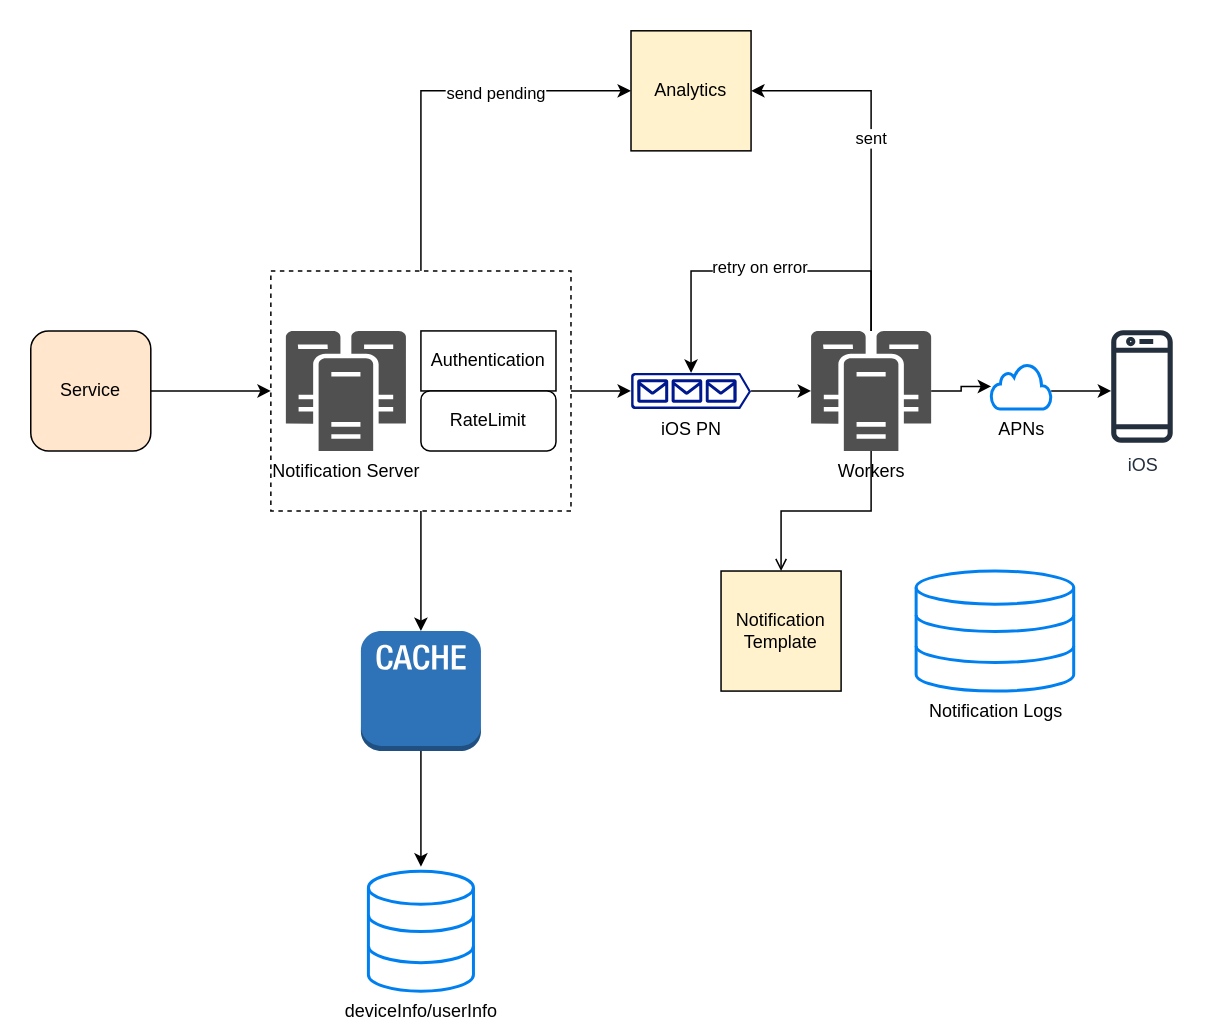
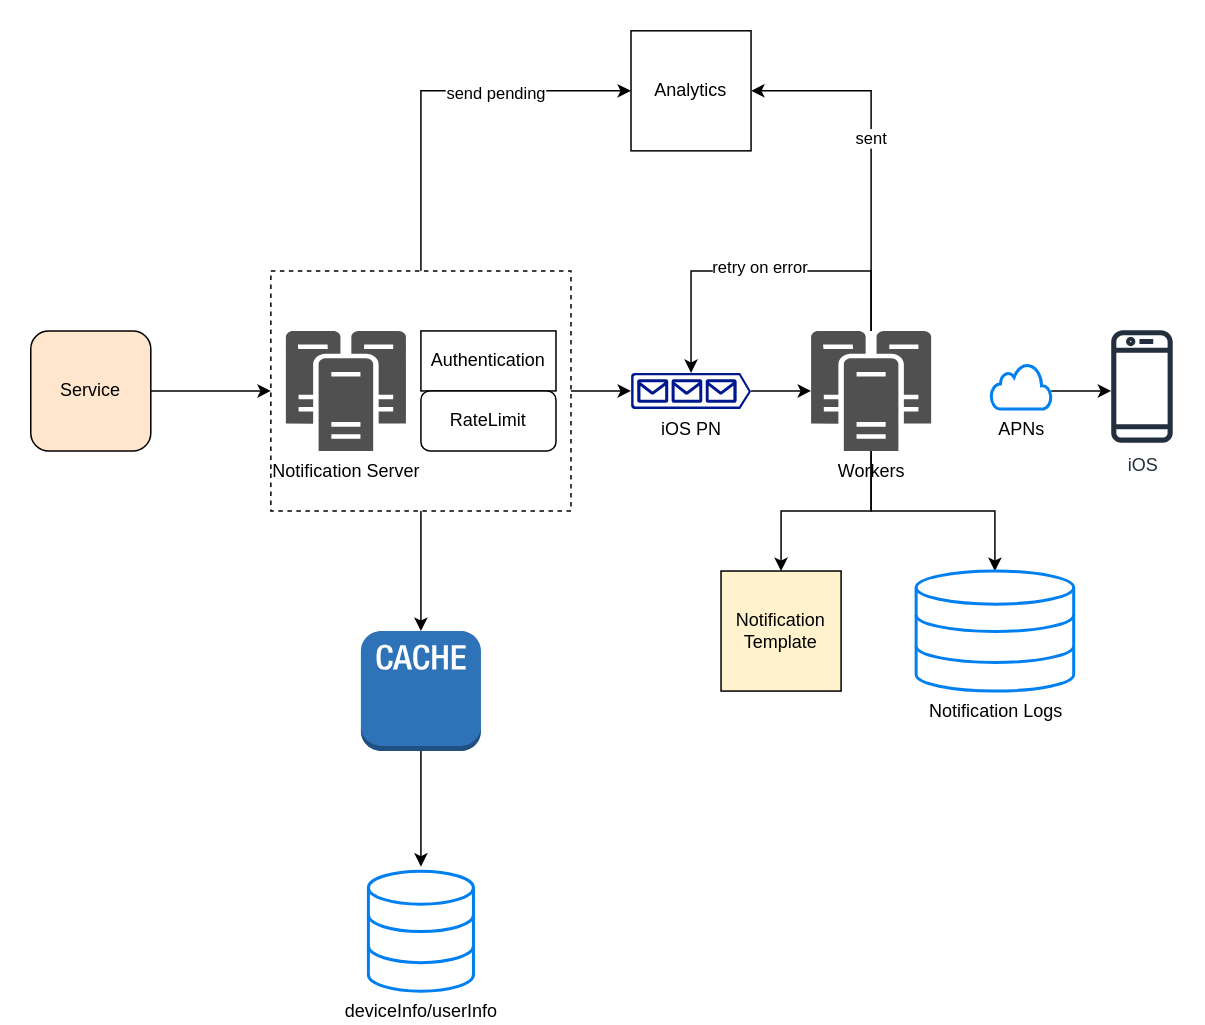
(691, 91) -> (691, 91)
(958, 391) -> (957, 511)
(781, 561) -> (781, 559)
